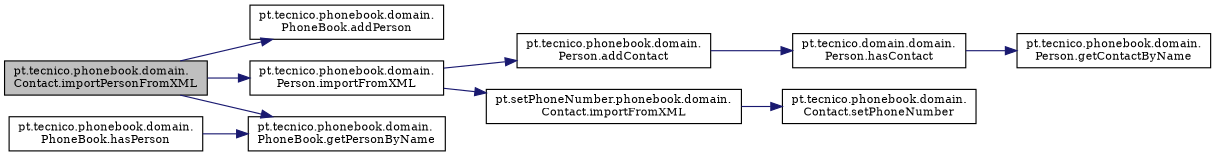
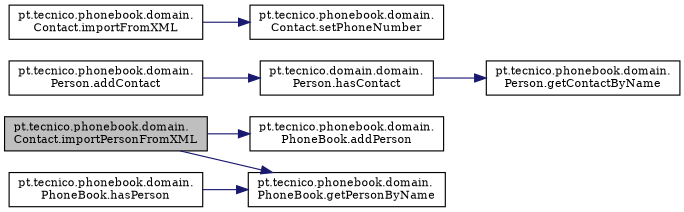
(347, 78) -> none
(614, 106) -> (106, 22)
